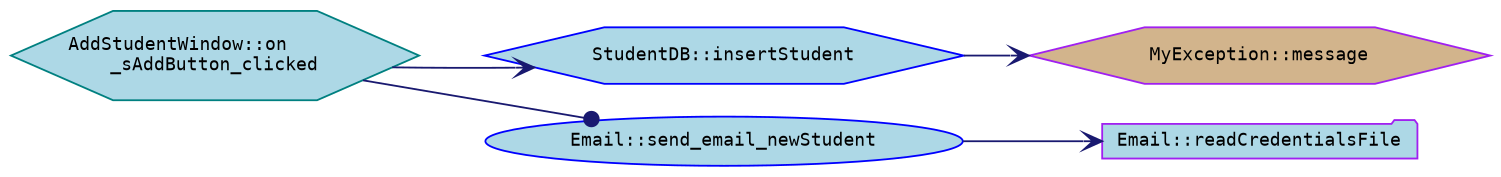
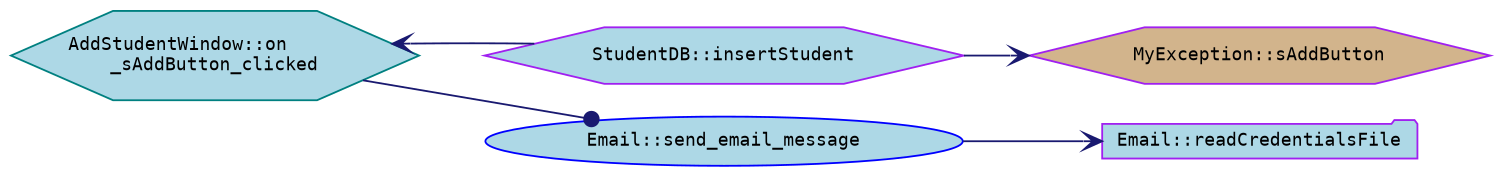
(724, 56) -> (724, 56)
(1260, 56) -> (1260, 56)
(454, 68) -> (472, 43)
(724, 141) -> (724, 141)
